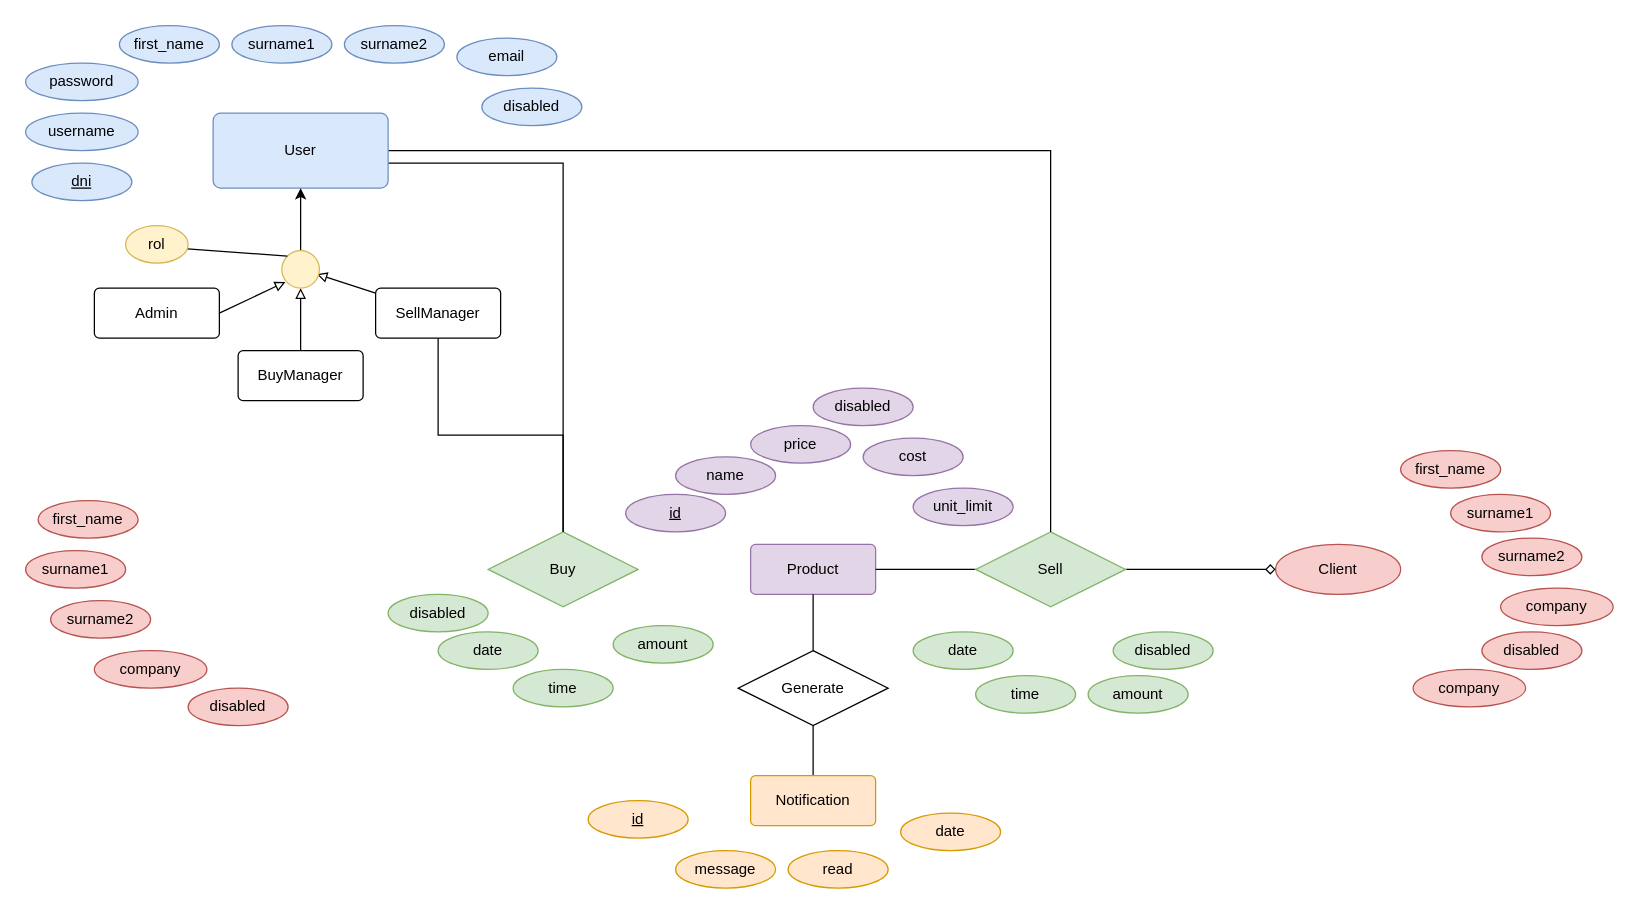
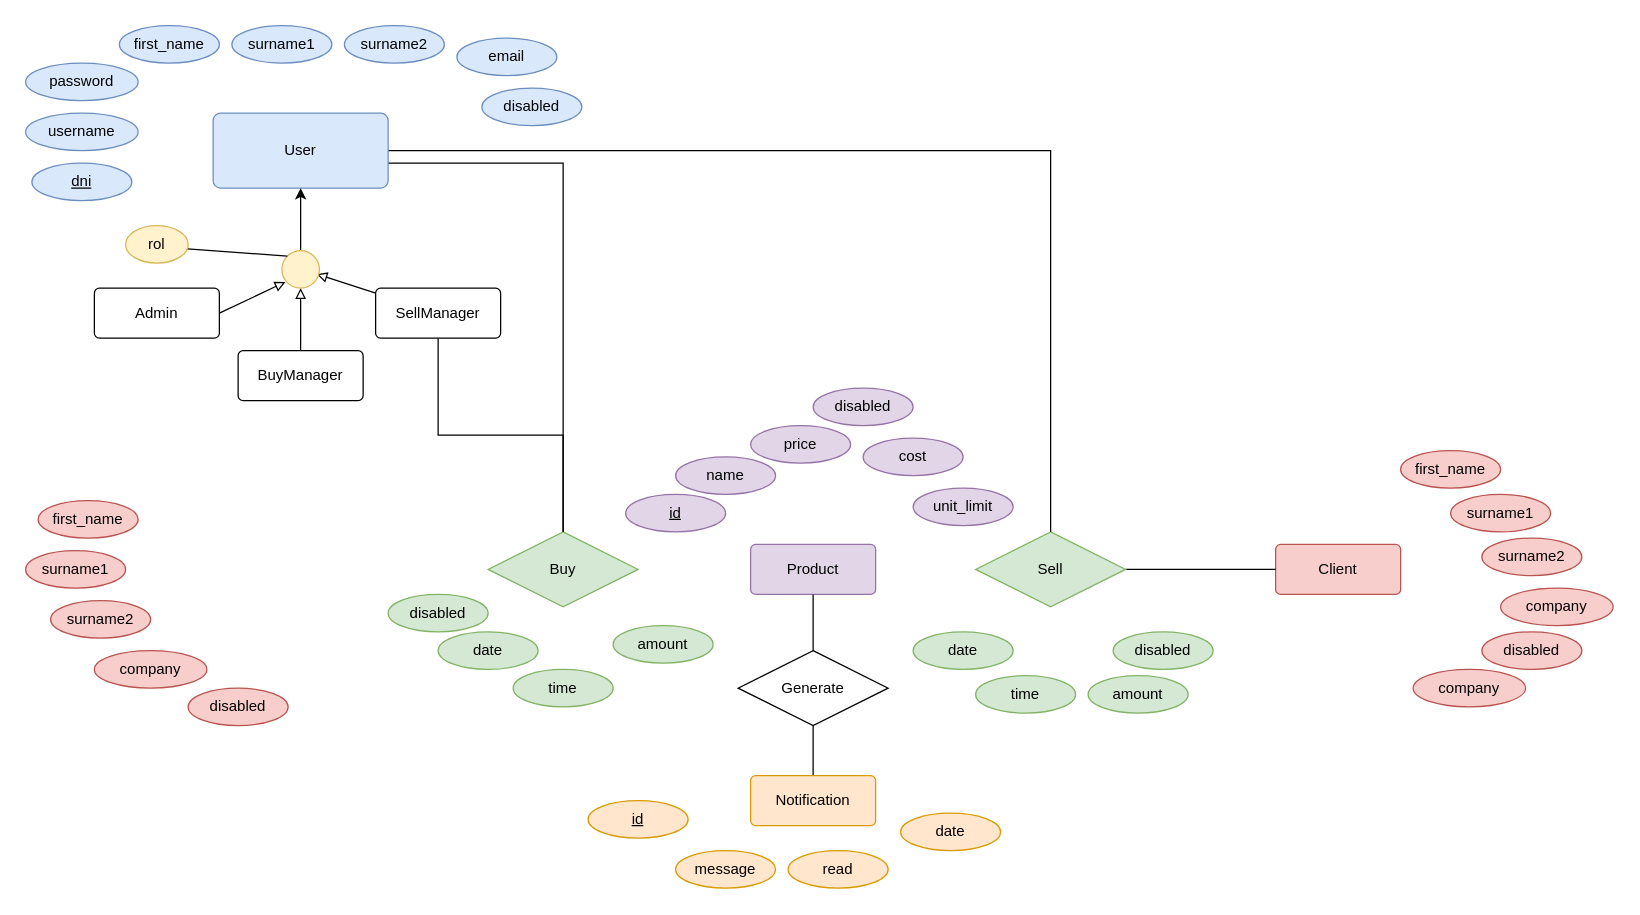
(926, 569) -> none
(1265, 569) -> (1269, 569)
(1338, 569) -> (1338, 569)
